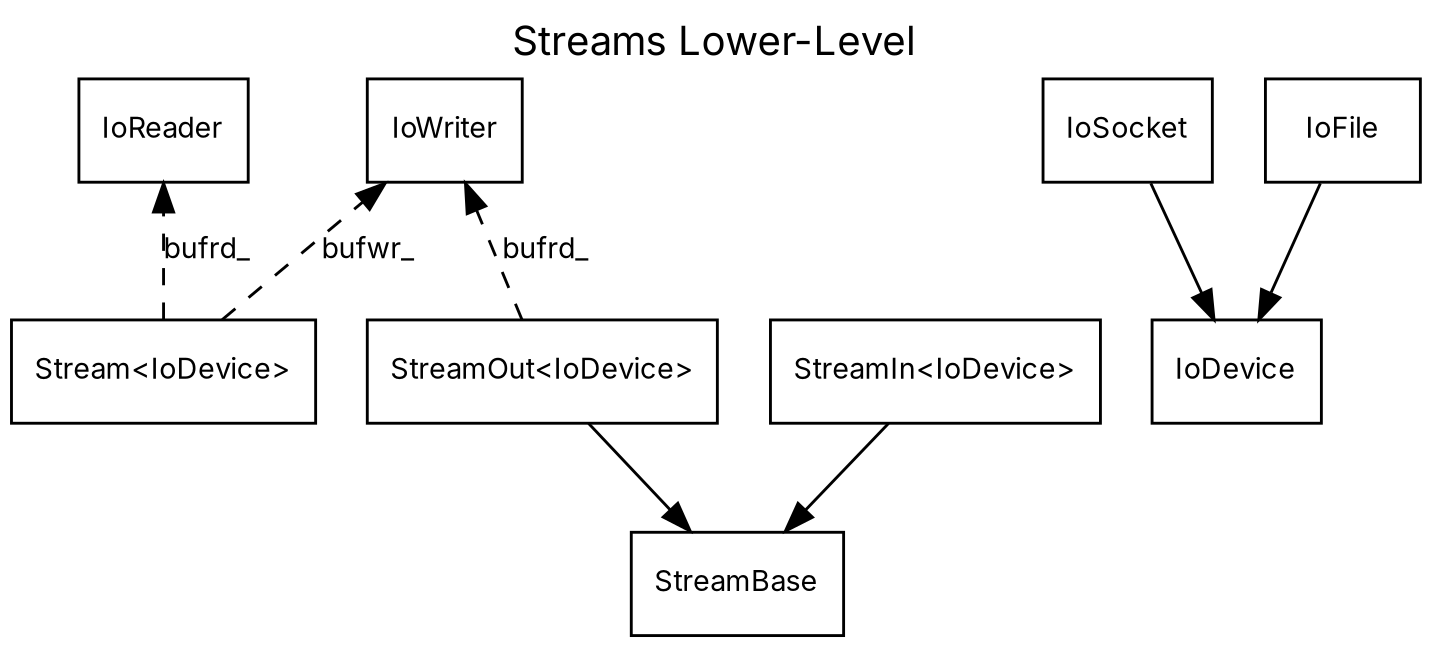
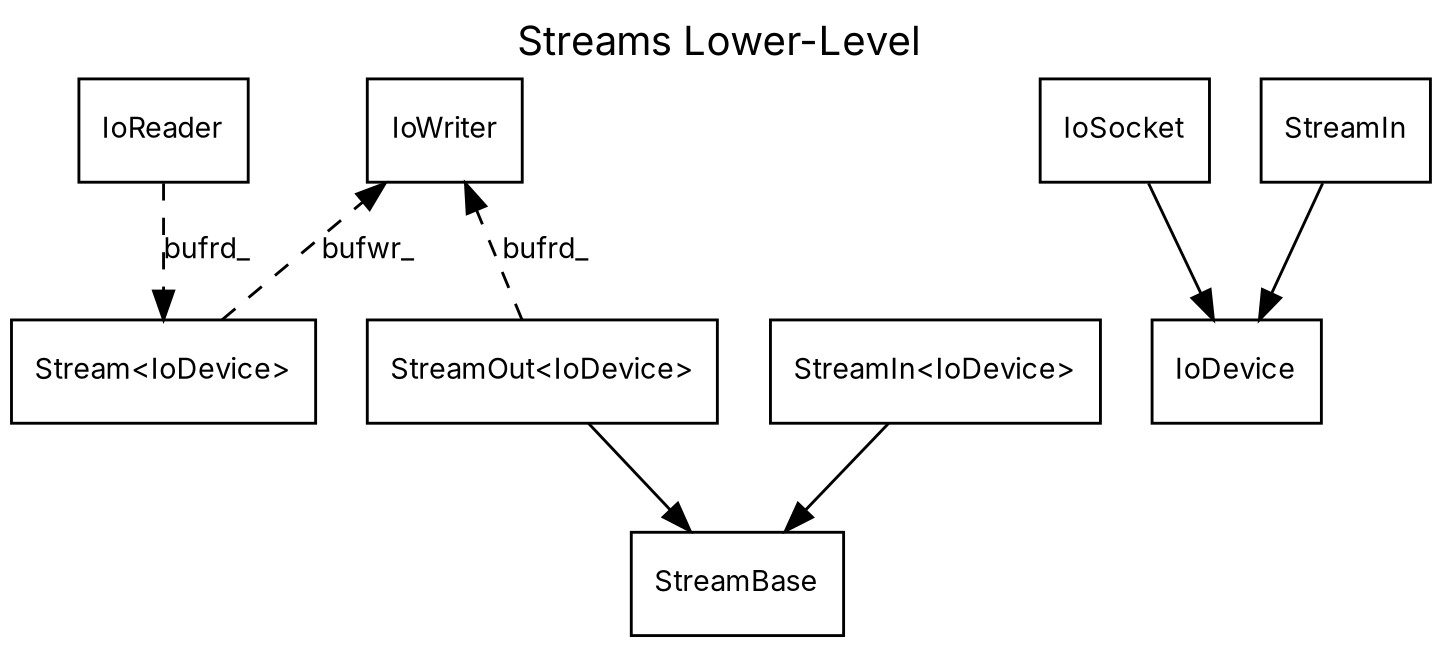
(1343, 131) -> (1346, 131)
(164, 266) -> (164, 237)
